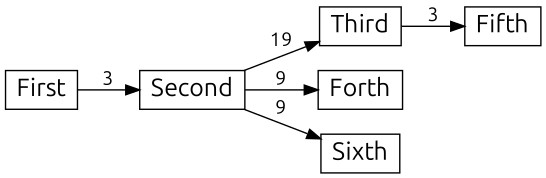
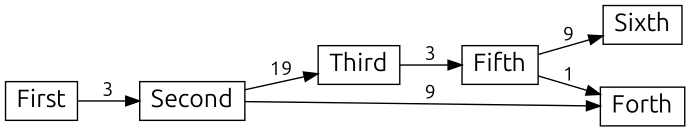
none -> (563, 83)
(276, 122) -> (564, 47)
